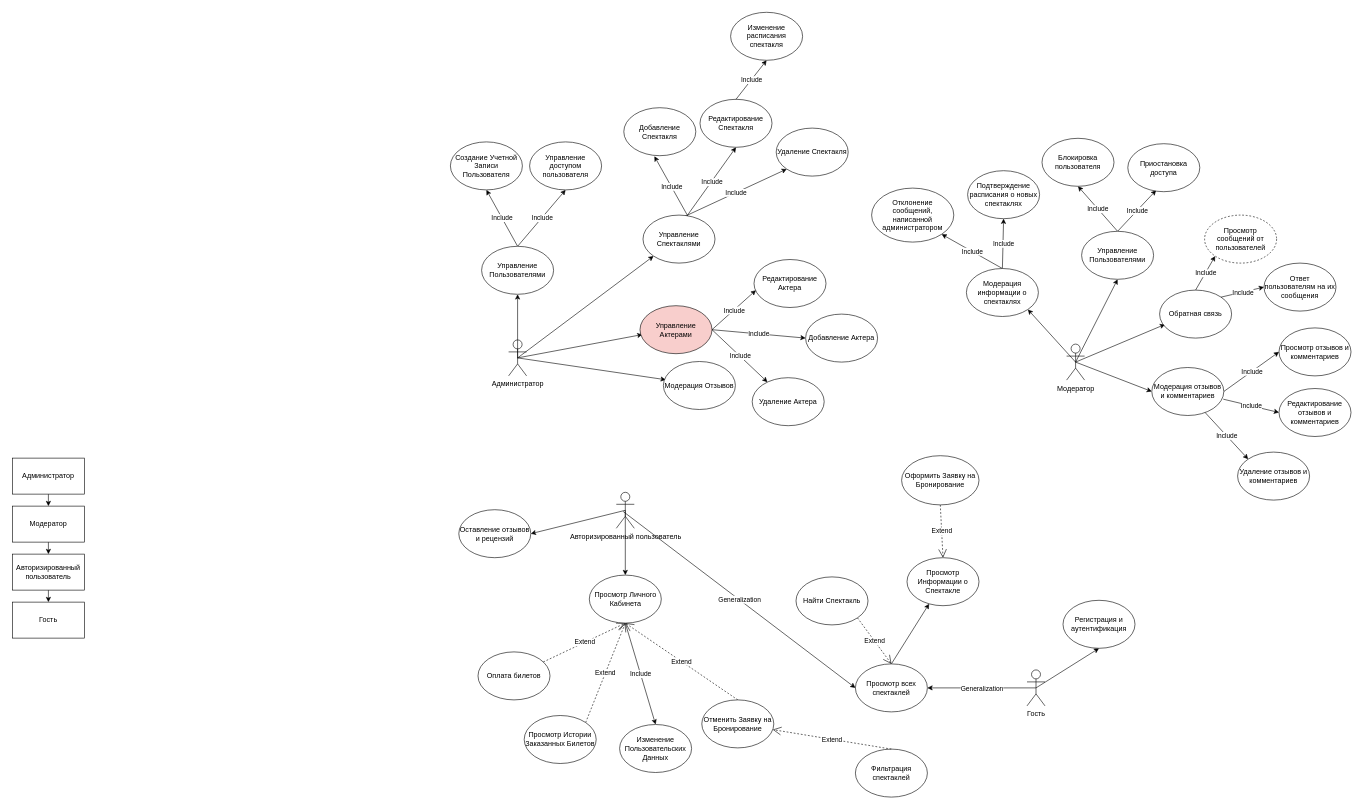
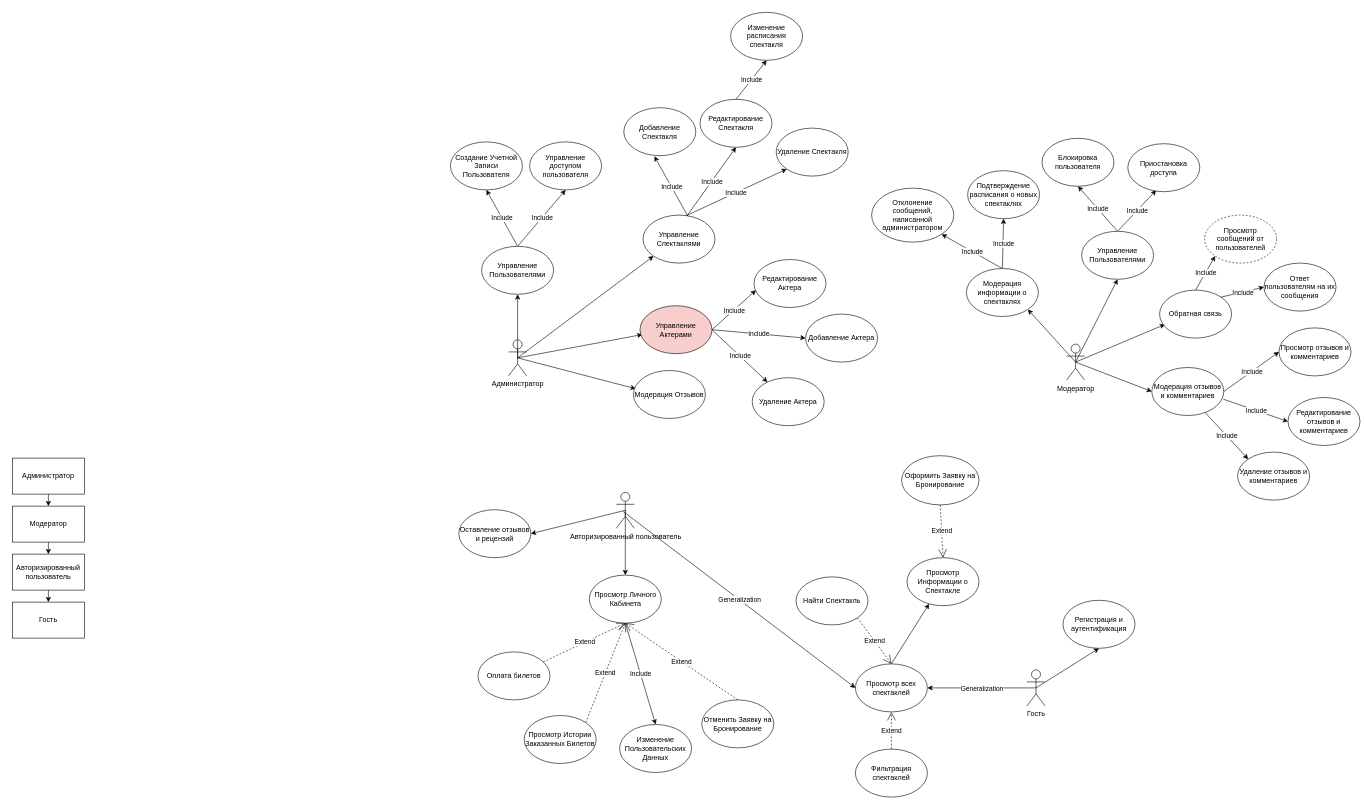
(699, 386) -> (669, 395)
(1315, 413) -> (1324, 422)
(832, 739) -> (891, 730)
